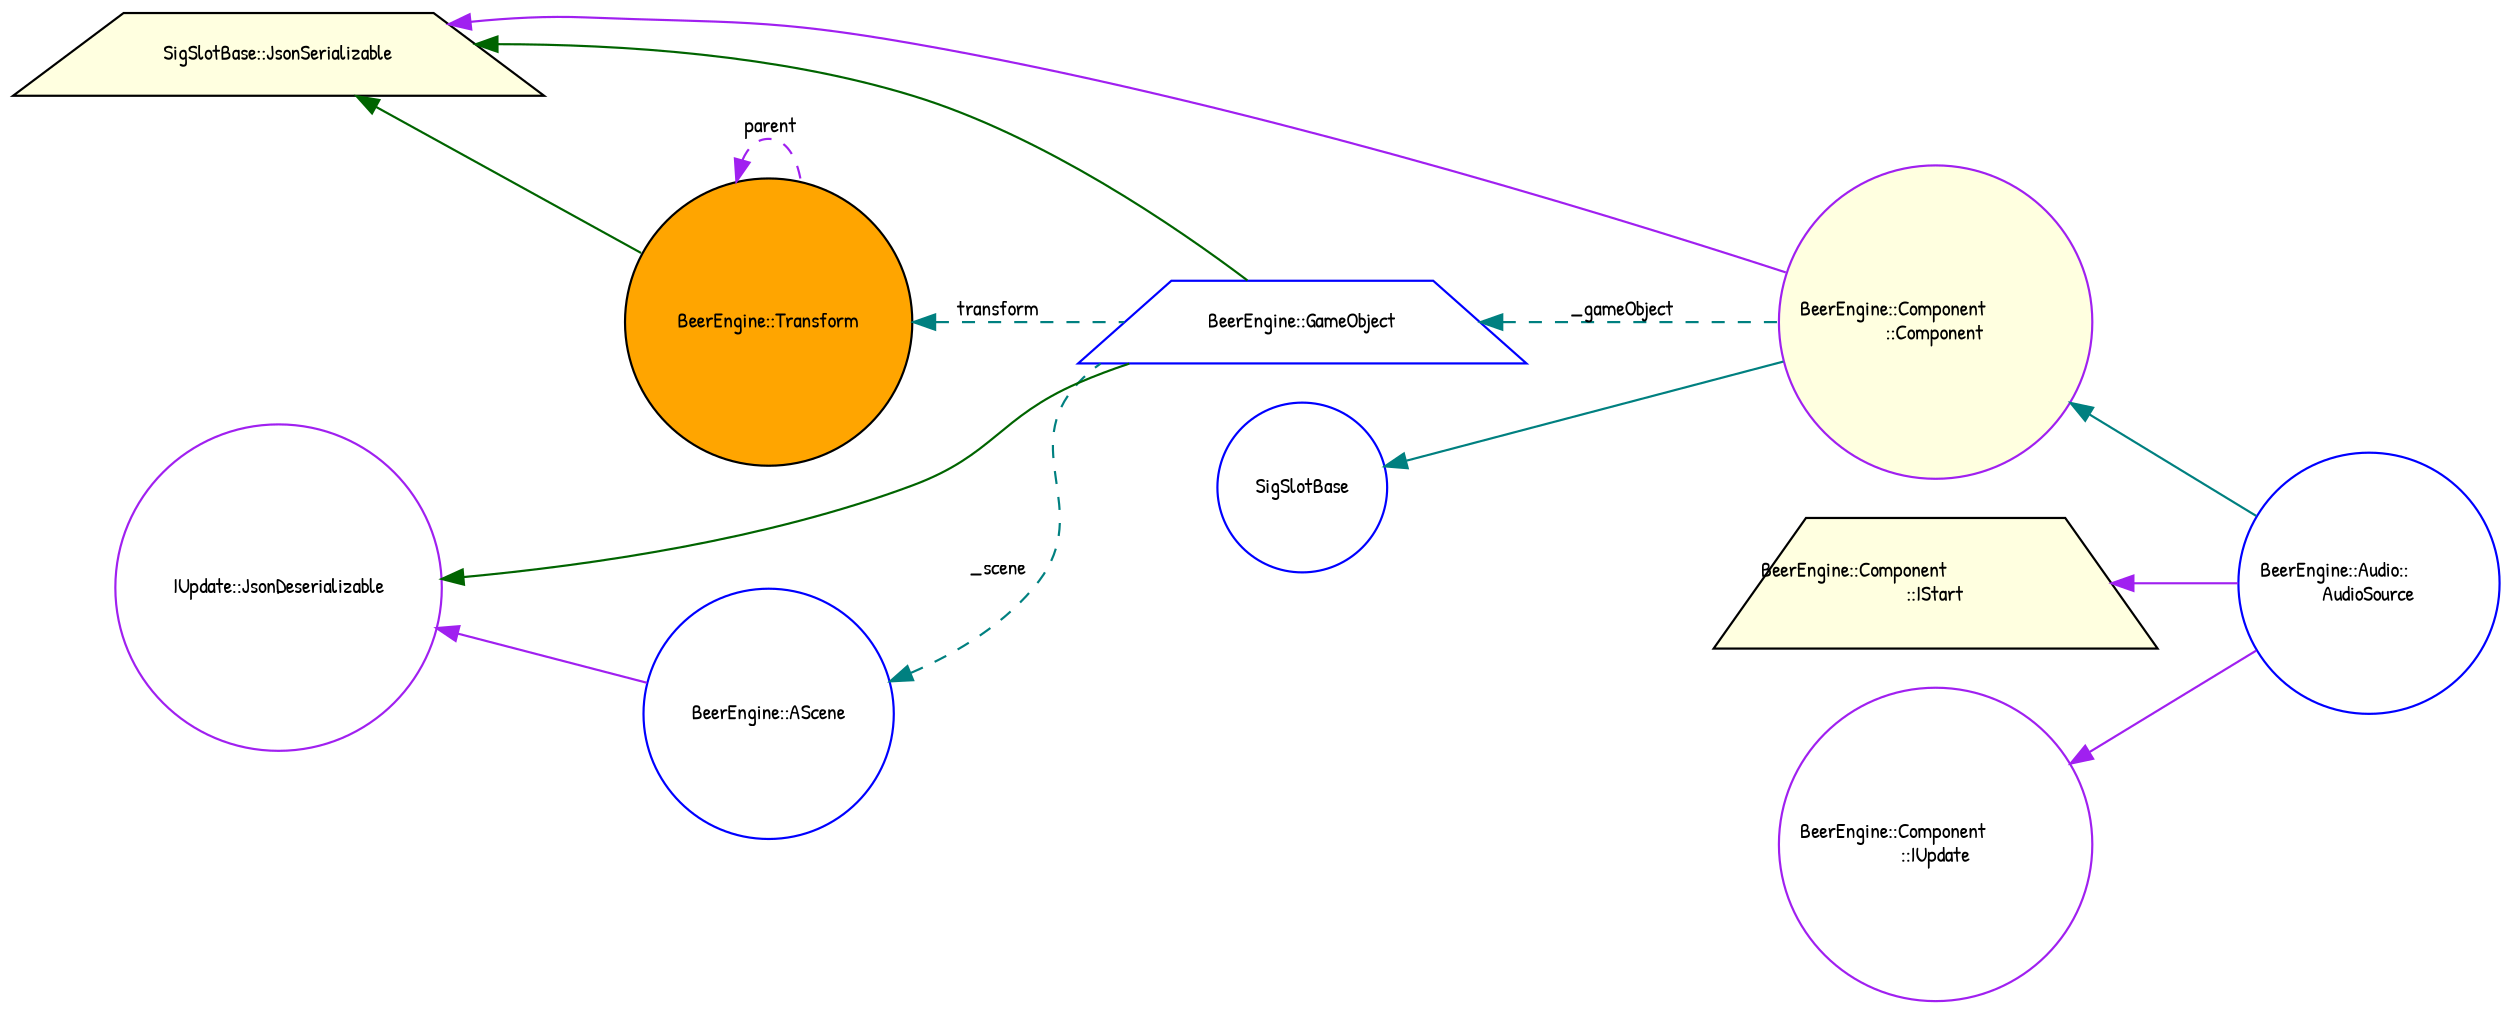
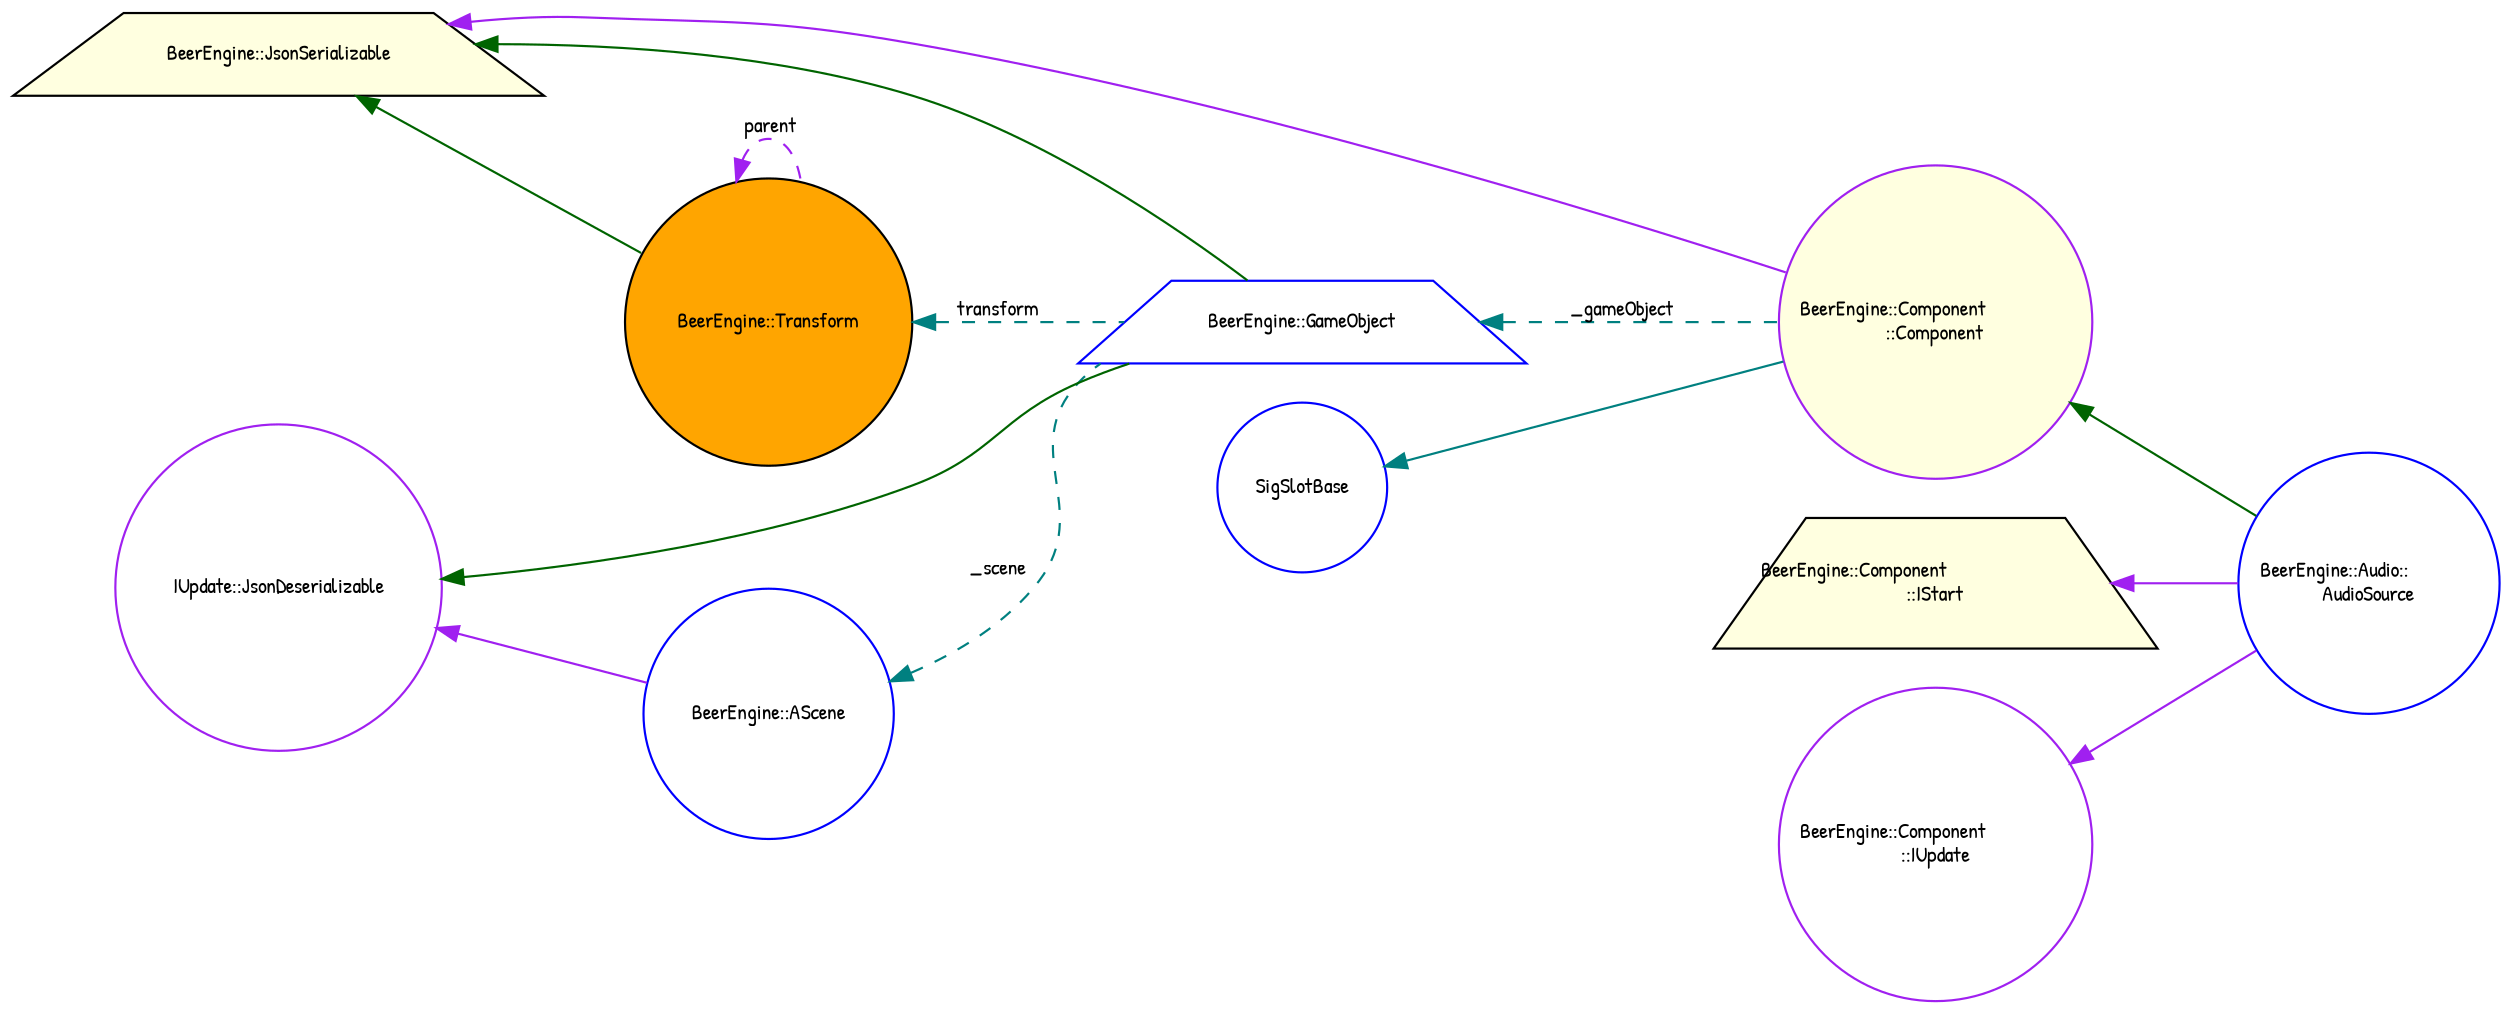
(279, 54) -> (279, 54)
(2173, 465) -> (2173, 465)
